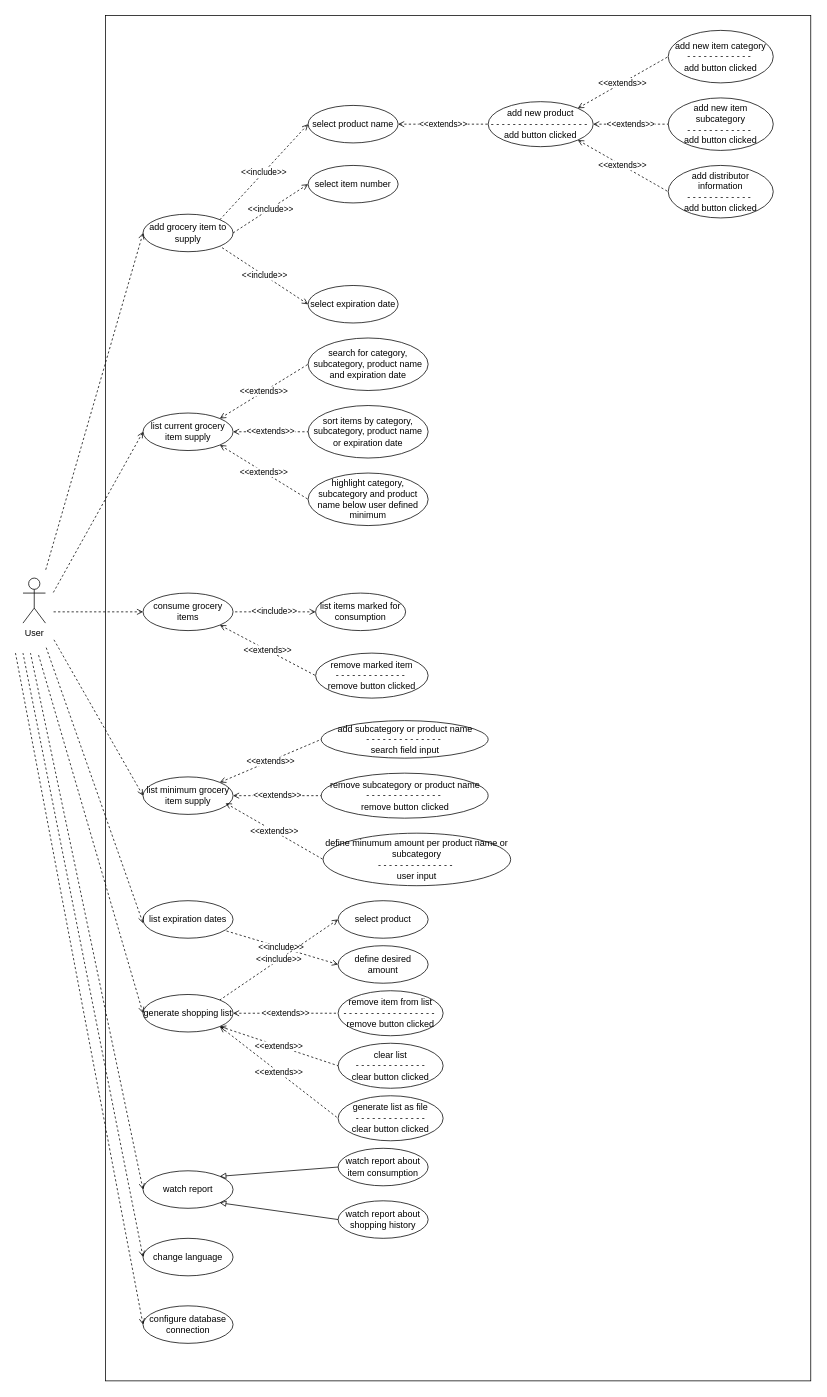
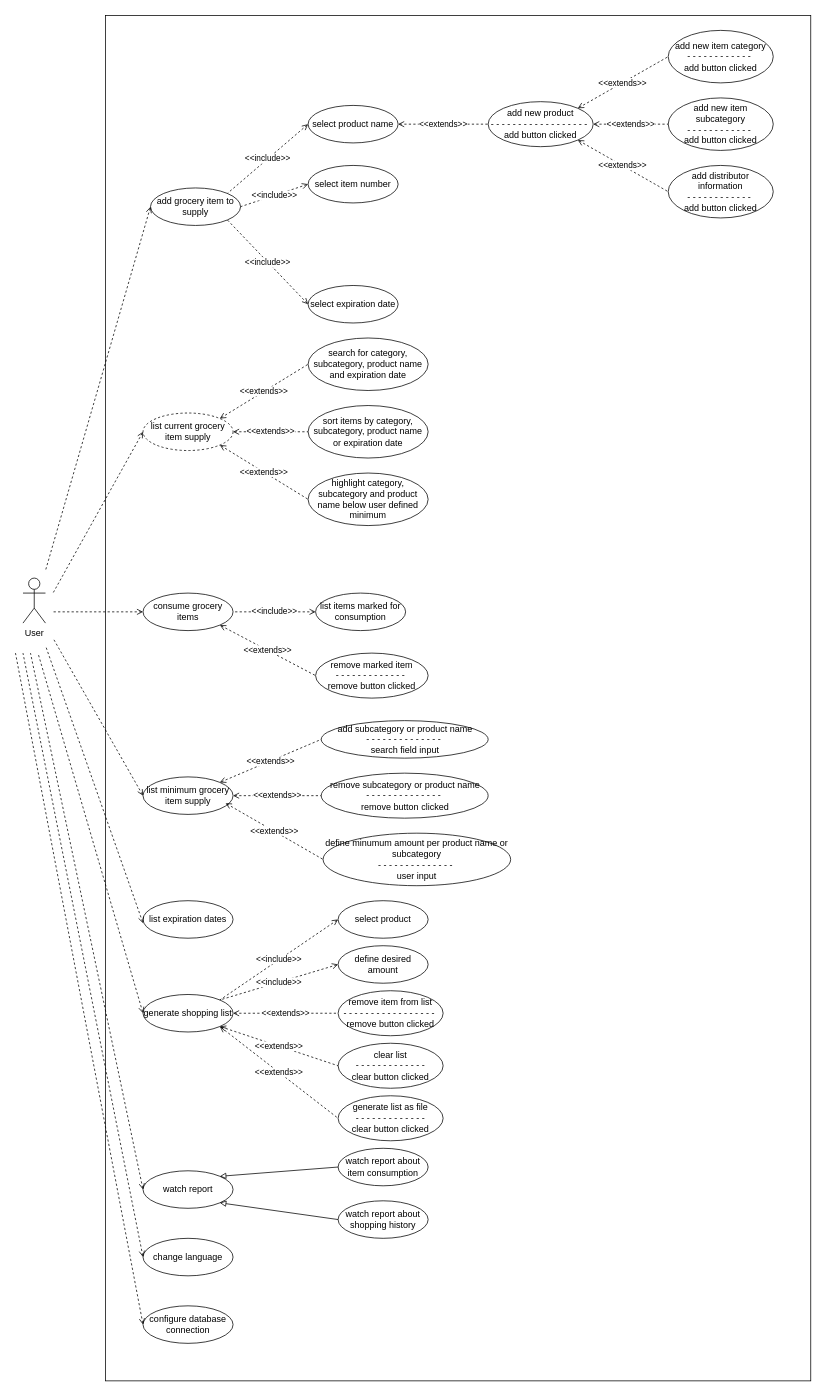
(188, 233) -> (195, 207)
(188, 432) -> (188, 432)
(281, 947) -> (279, 982)
